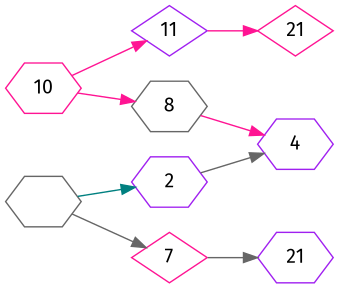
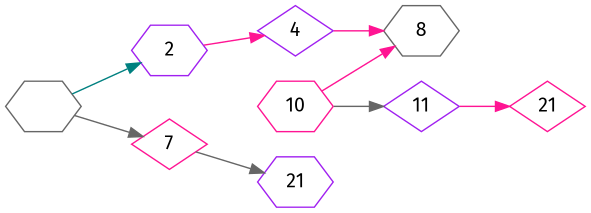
(103, 61) -> (352, 106)
(225, 123) -> (352, 31)
(295, 144) -> (295, 31)
(225, 165) -> (227, 41)
